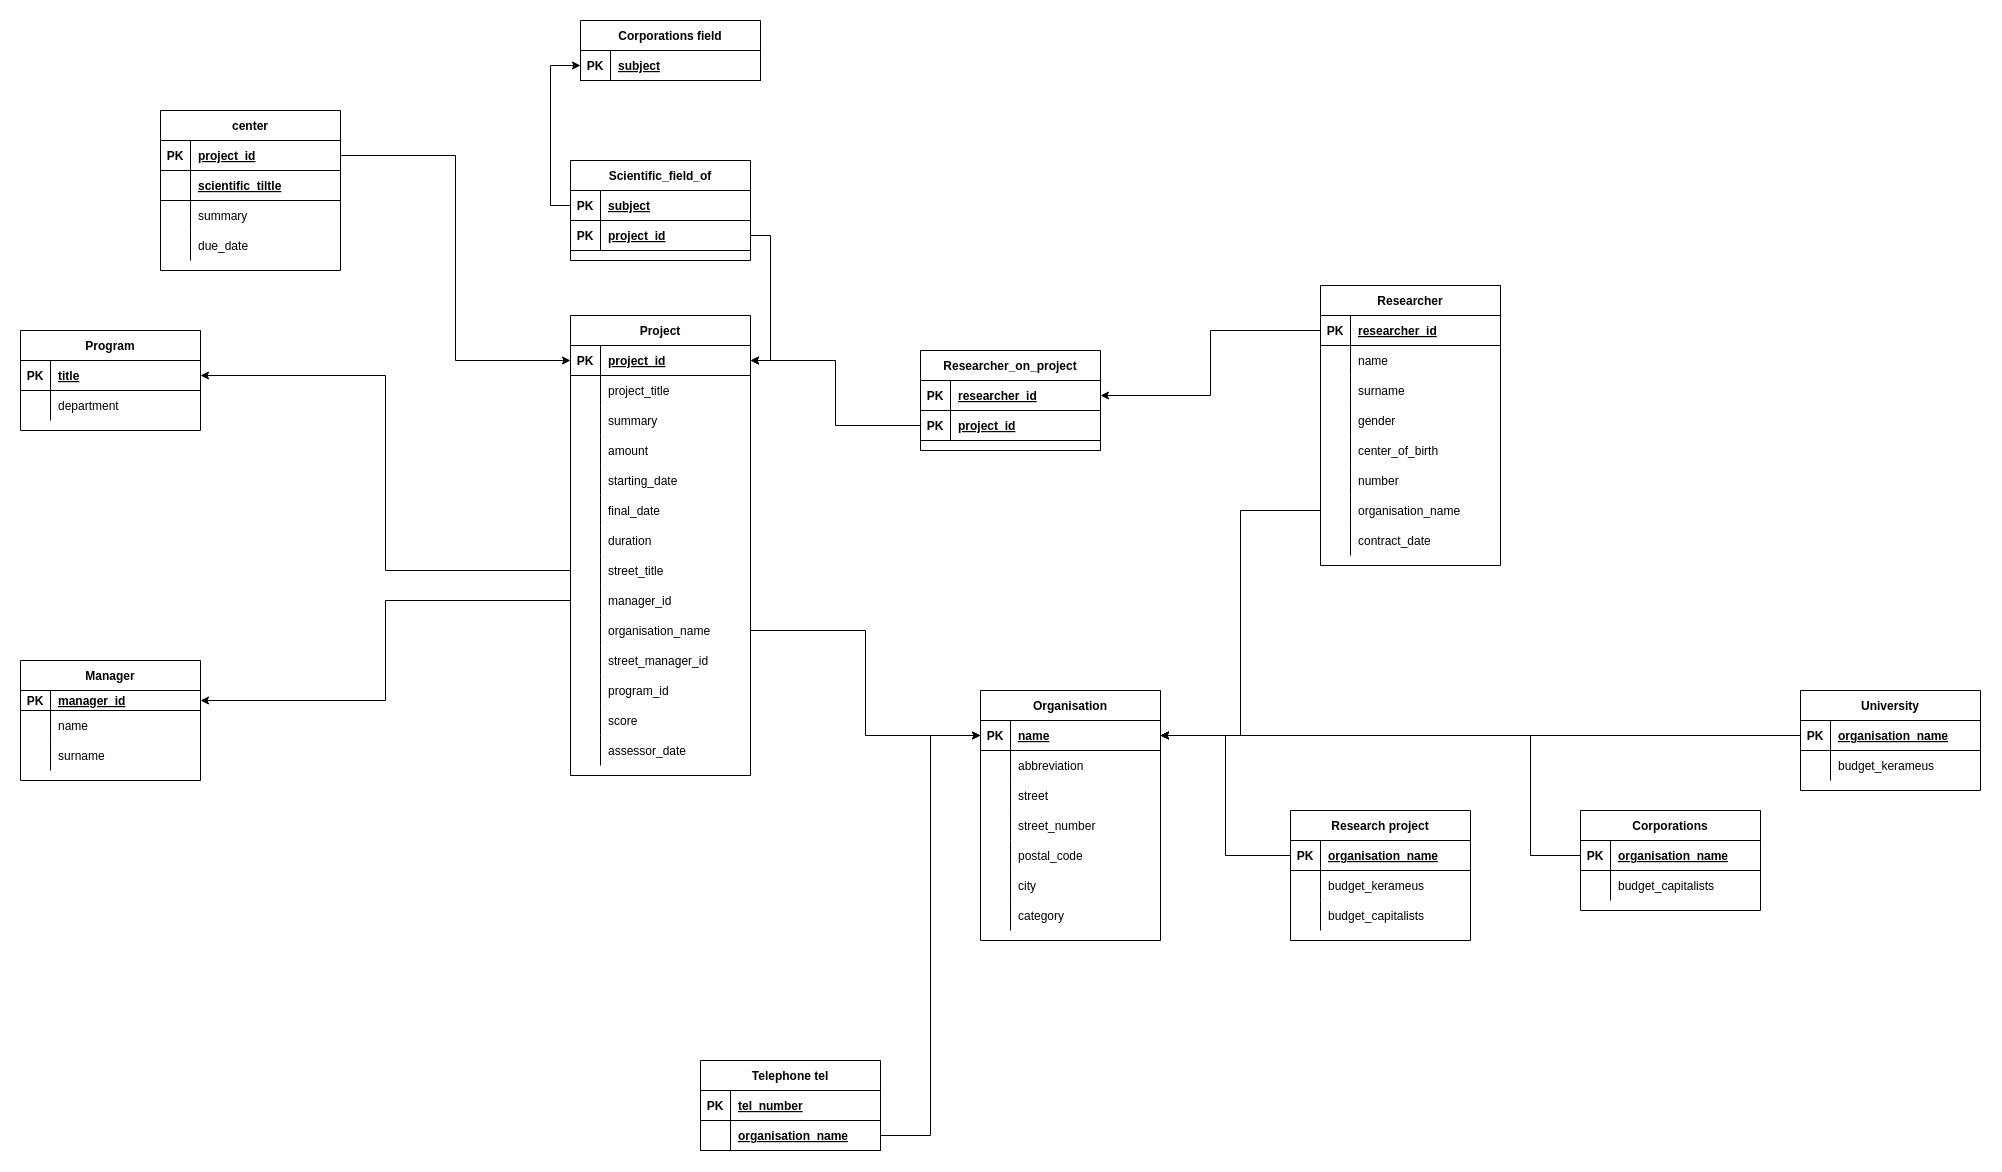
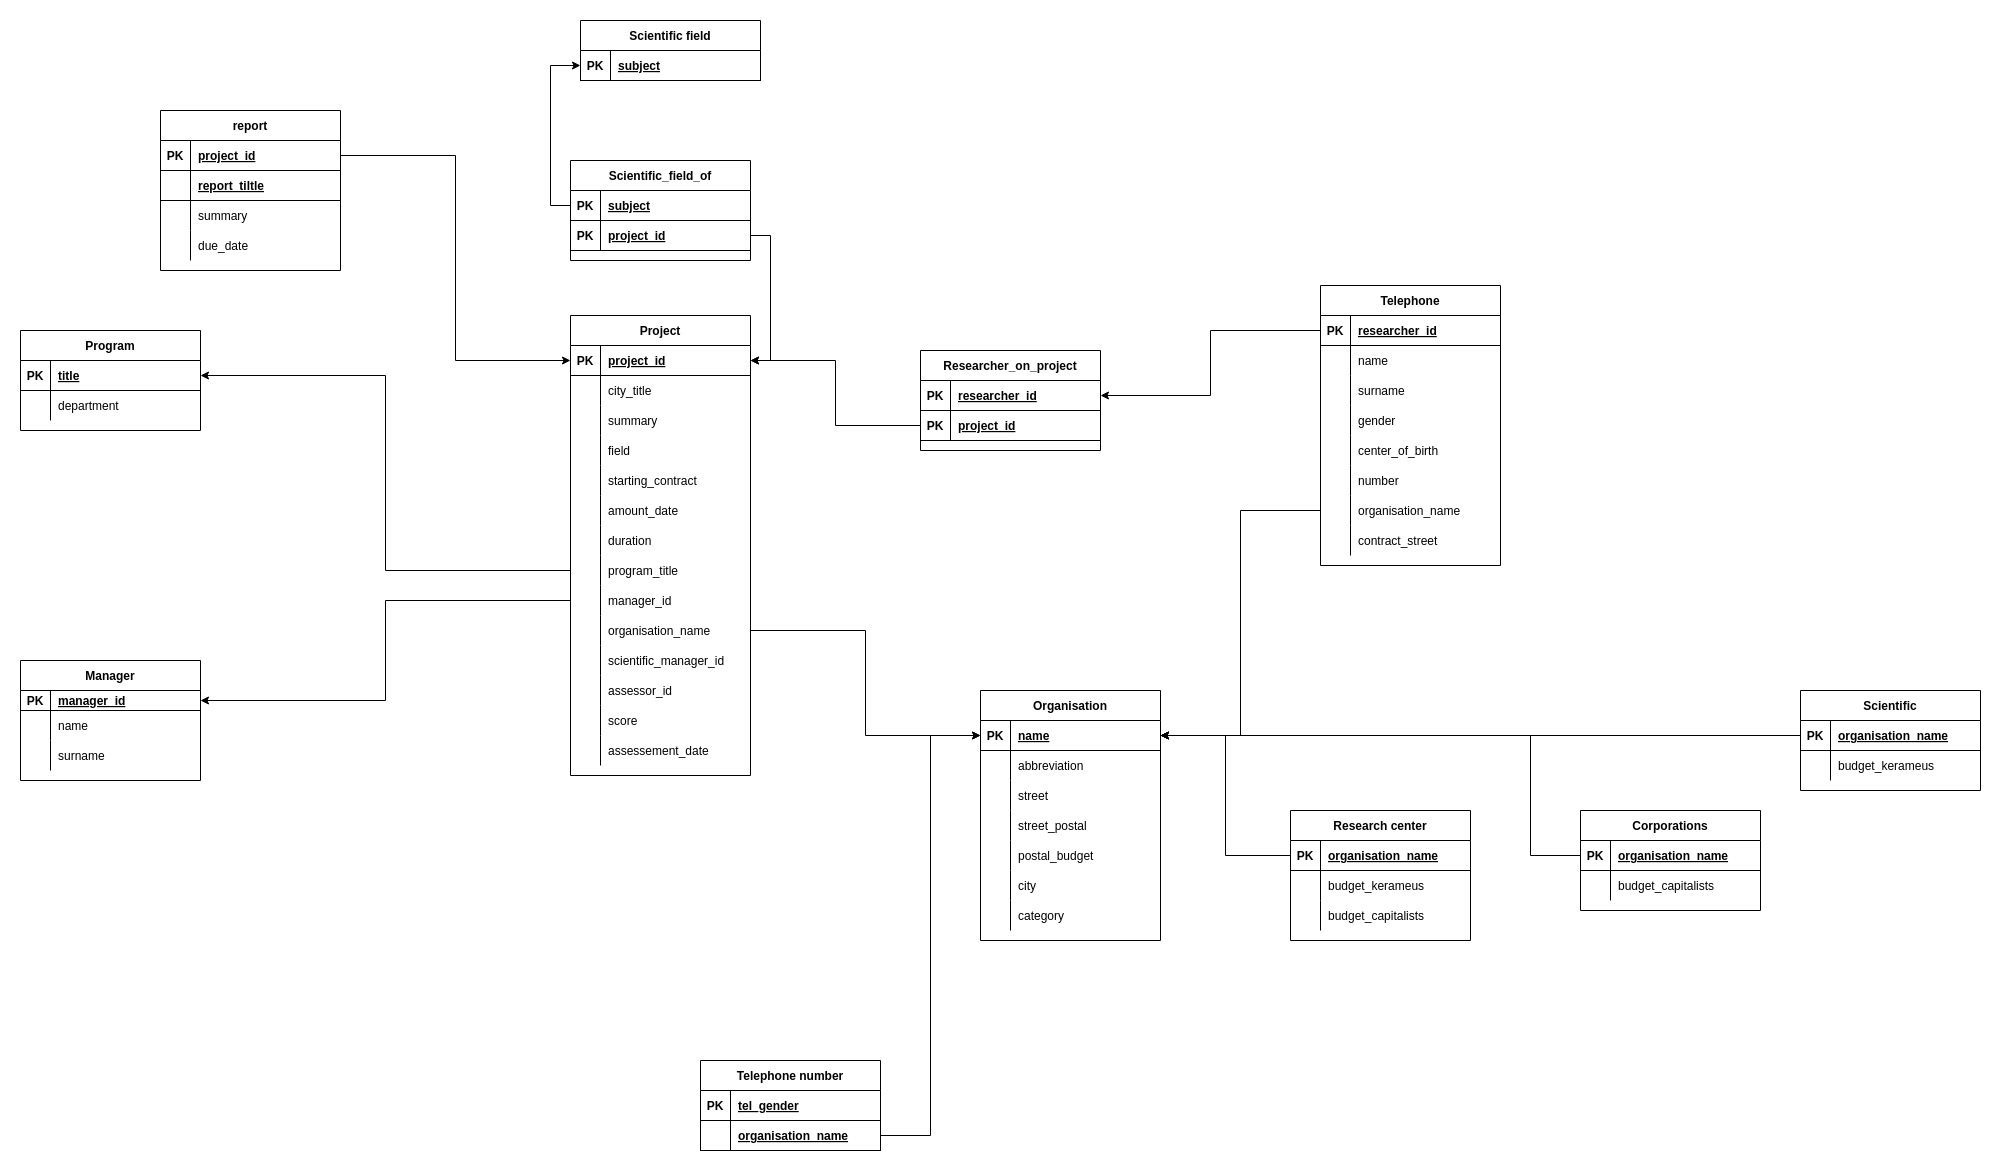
(670, 36) -> (670, 36)
(250, 126) -> (250, 126)
(246, 186) -> (237, 186)
(1410, 301) -> (1410, 301)
(649, 391) -> (637, 391)
(628, 451) -> (622, 451)
(650, 481) -> (664, 481)
(638, 511) -> (645, 511)
(1402, 541) -> (1408, 541)
(645, 571) -> (649, 571)
(664, 661) -> (672, 661)
(640, 691) -> (643, 691)
(1890, 706) -> (1890, 706)
(652, 751) -> (662, 751)
(1062, 826) -> (1060, 826)
(1380, 826) -> (1380, 826)
(1053, 856) -> (1060, 856)
(790, 1076) -> (790, 1076)
(770, 1106) -> (770, 1106)
